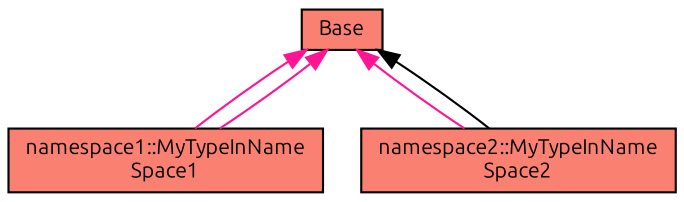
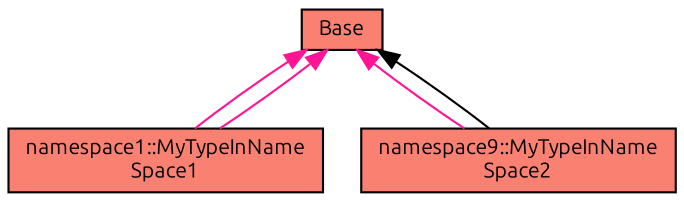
(518, 160) -> (518, 160)
